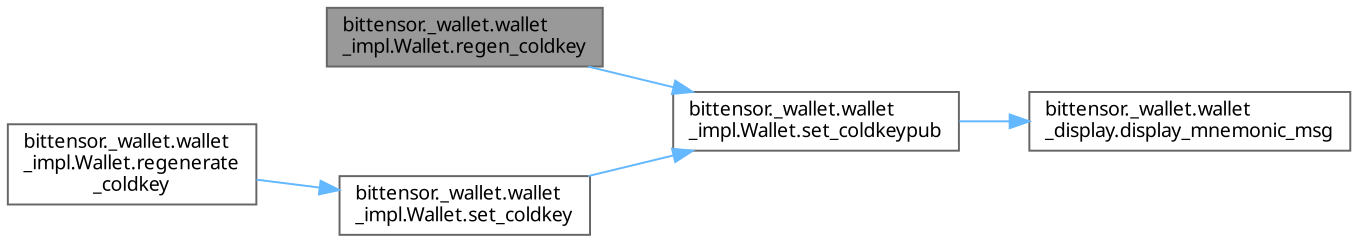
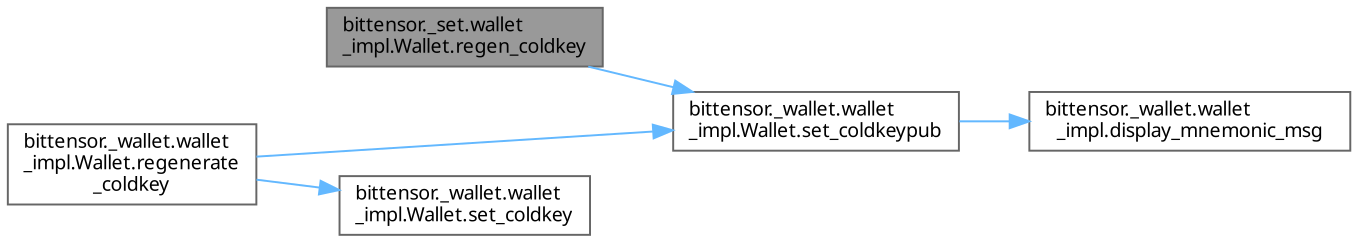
(465, 37) -> (465, 37)
(1190, 121) -> (1190, 121)
(631, 166) -> (455, 144)
